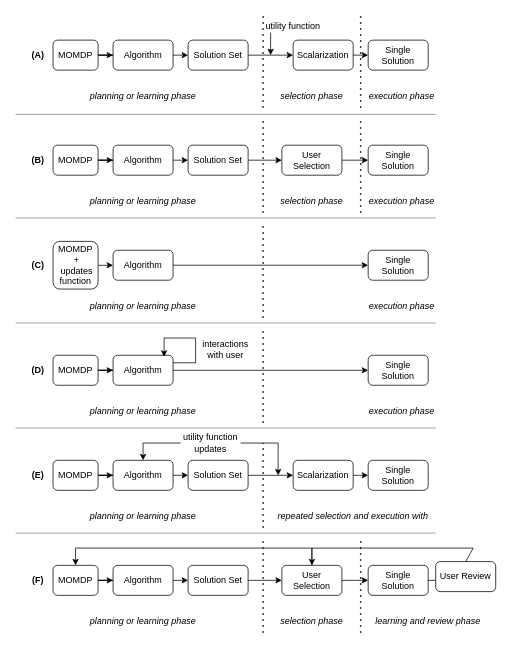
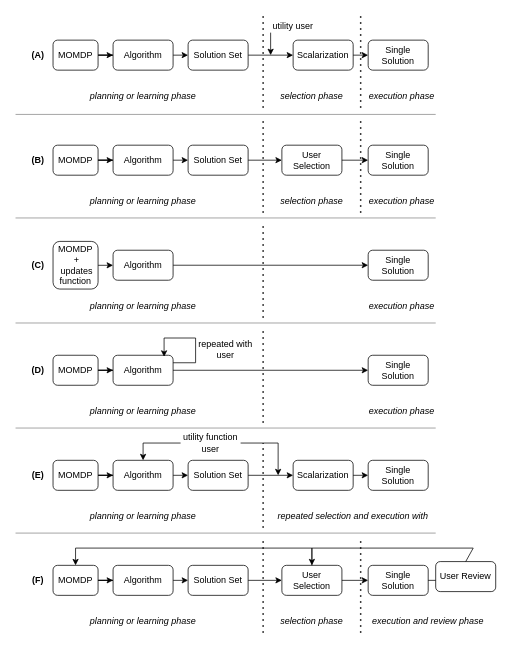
(293, 27) -> (293, 27)
(225, 349) -> (225, 349)
(210, 443) -> (210, 443)
(428, 621) -> (428, 621)
